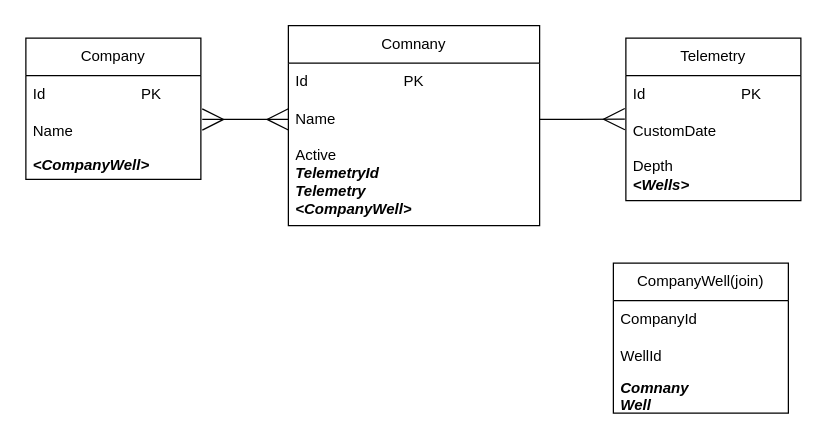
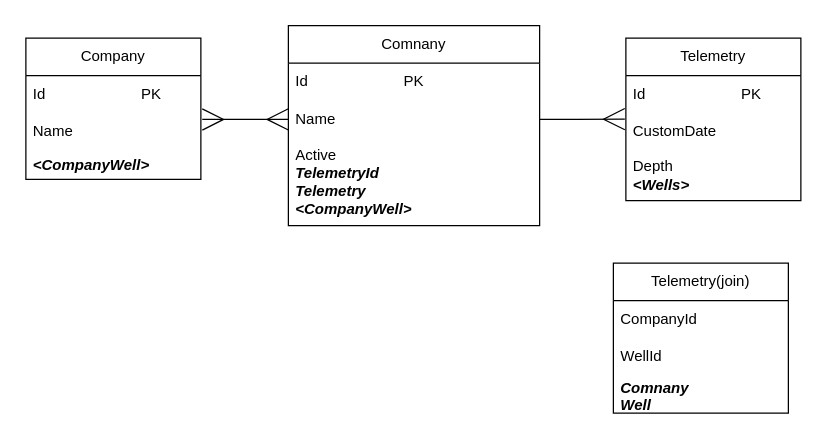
(701, 282) -> (701, 282)
